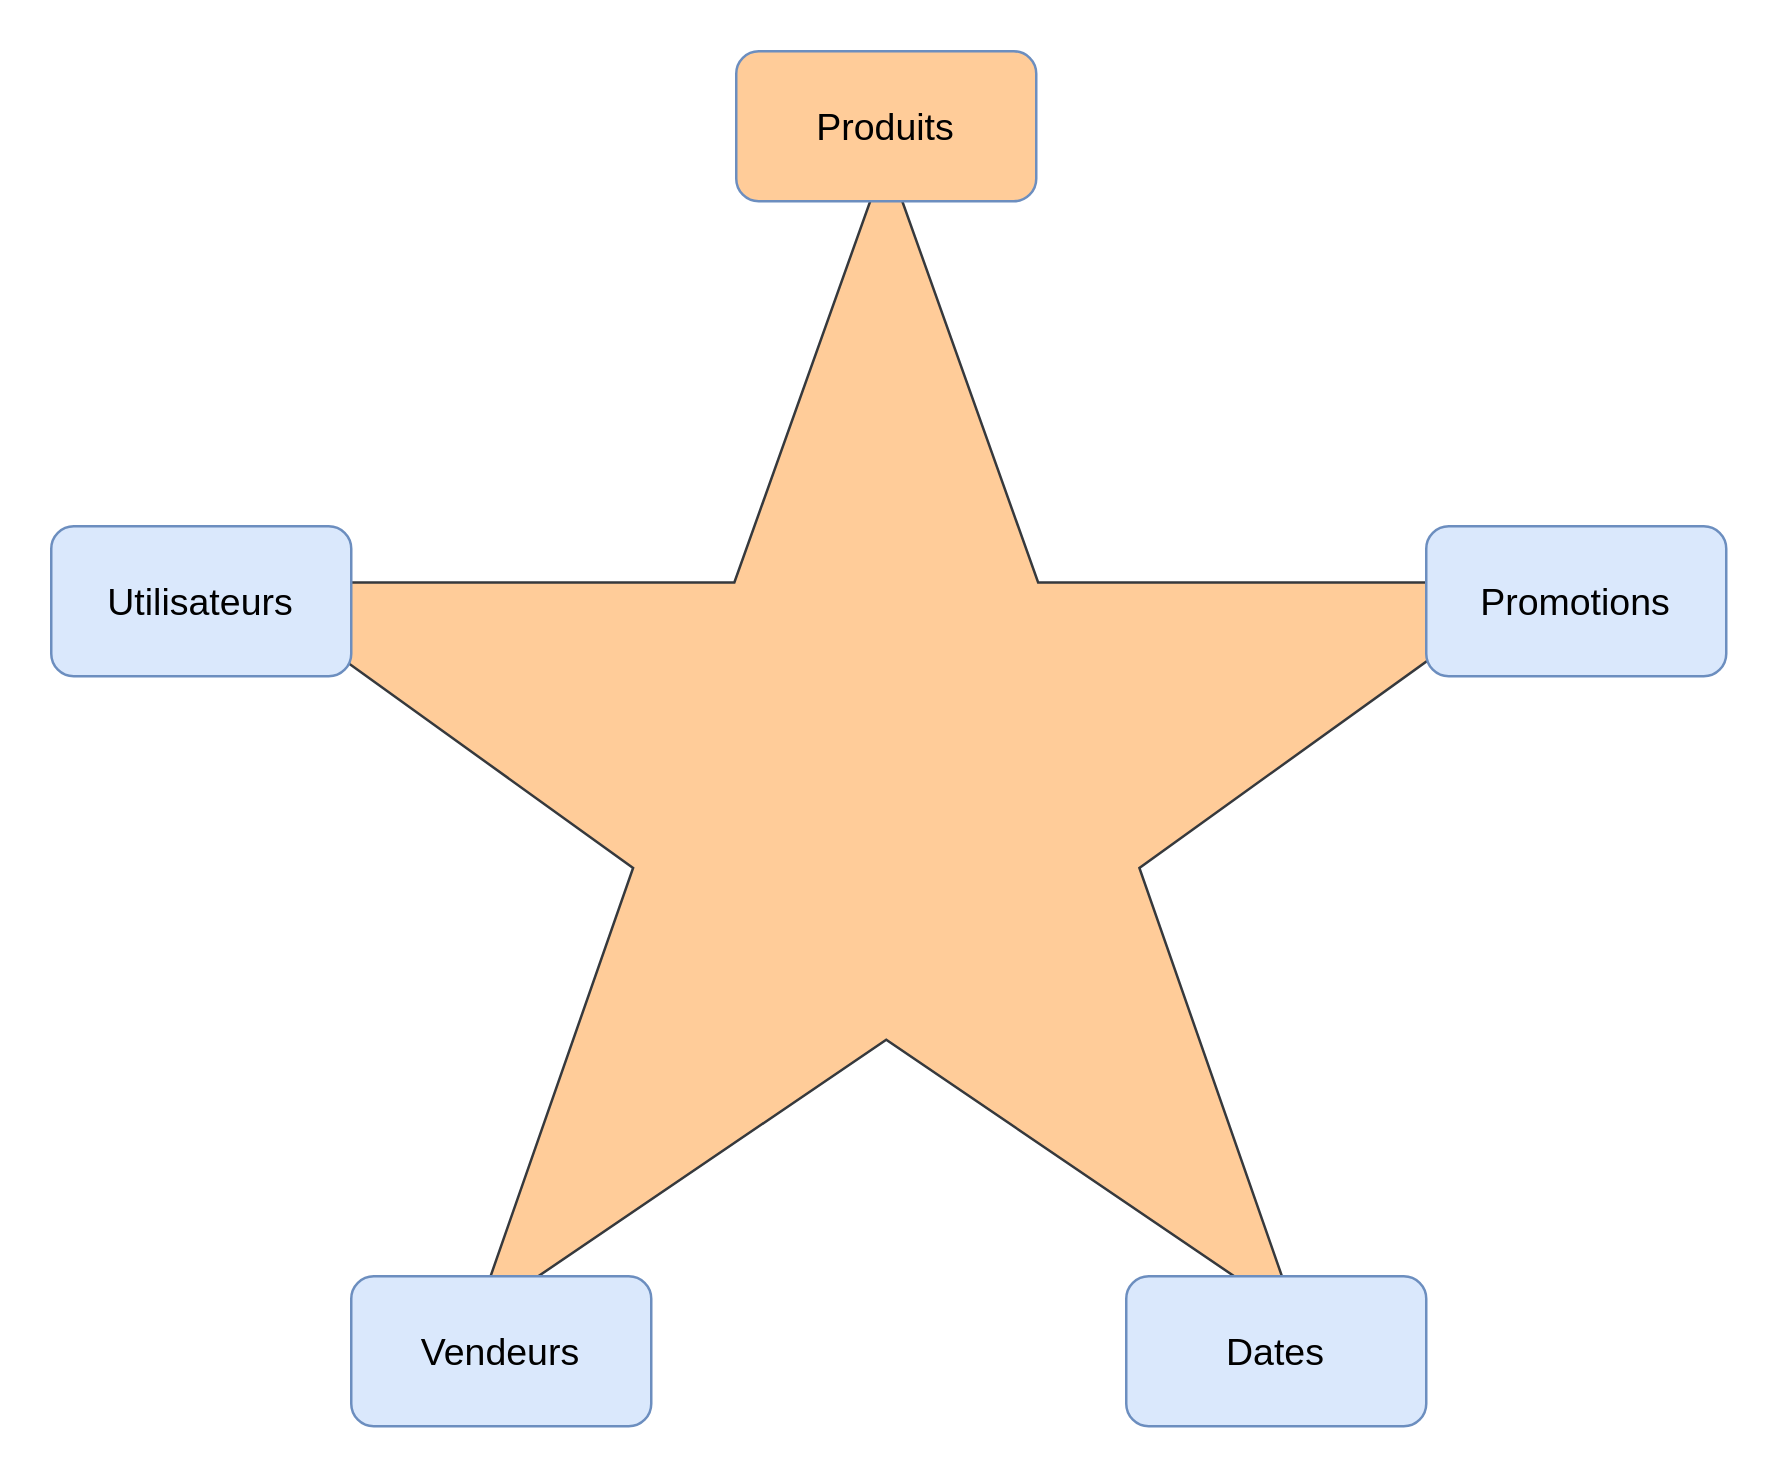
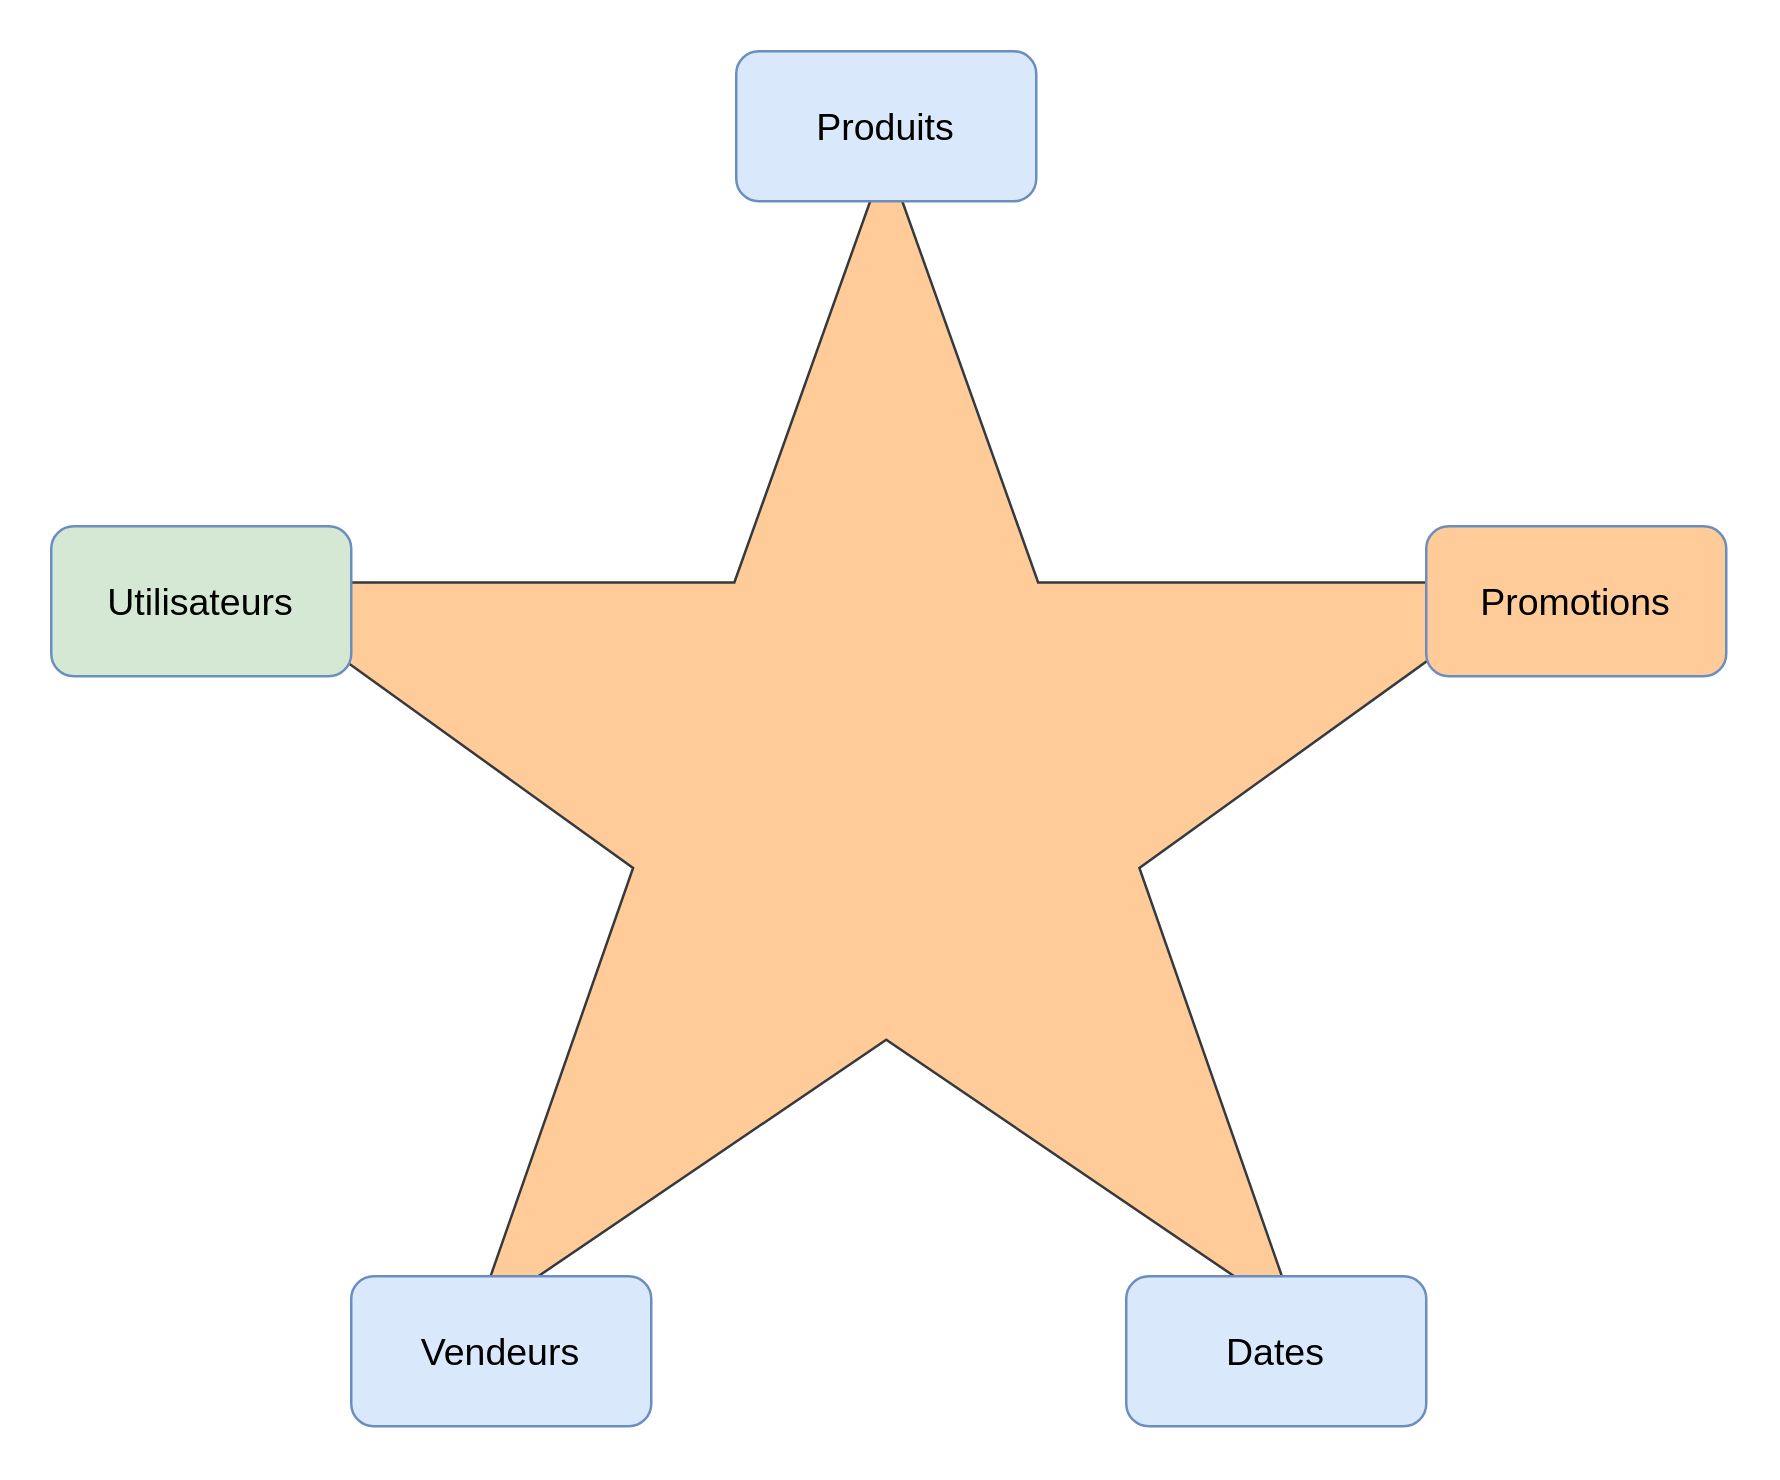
(886, 126) -> (886, 126)
(201, 601) -> (201, 601)
(1576, 601) -> (1576, 601)
